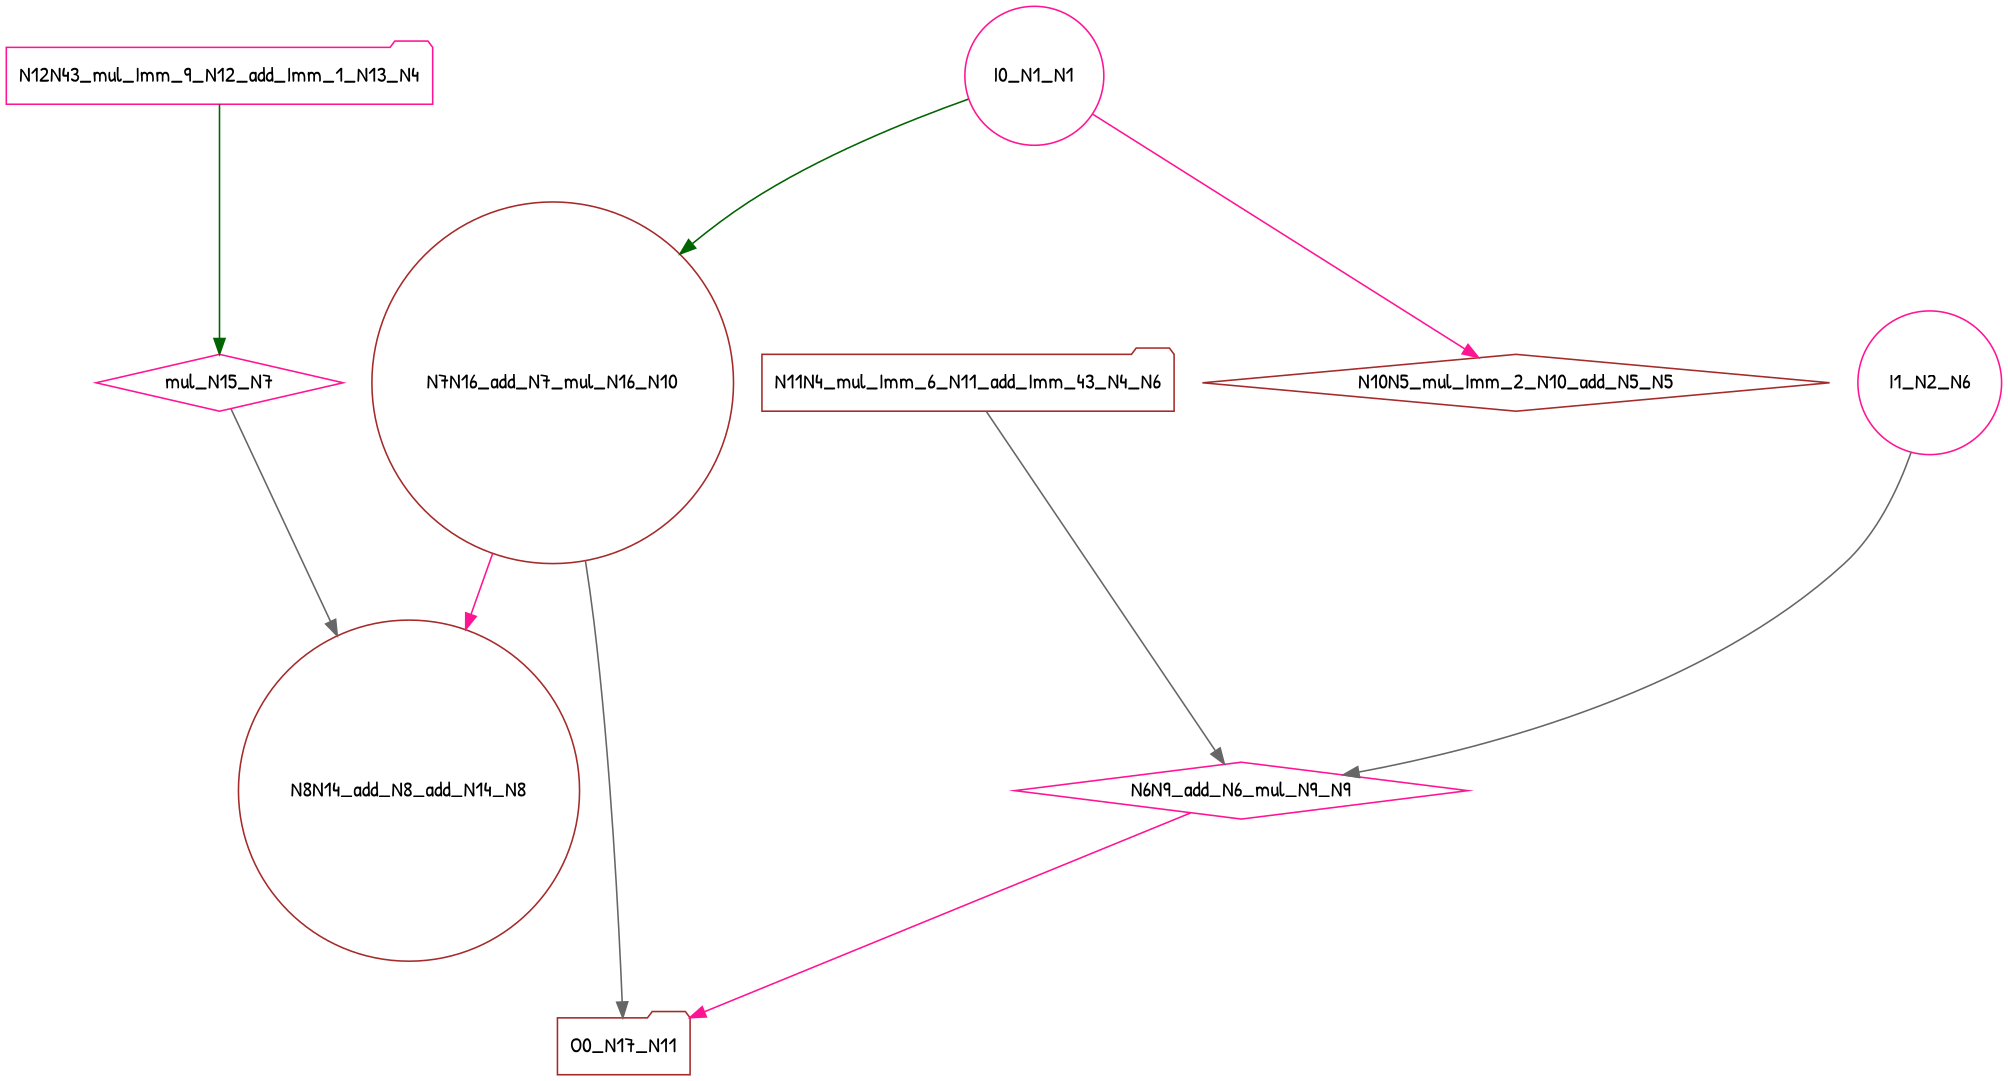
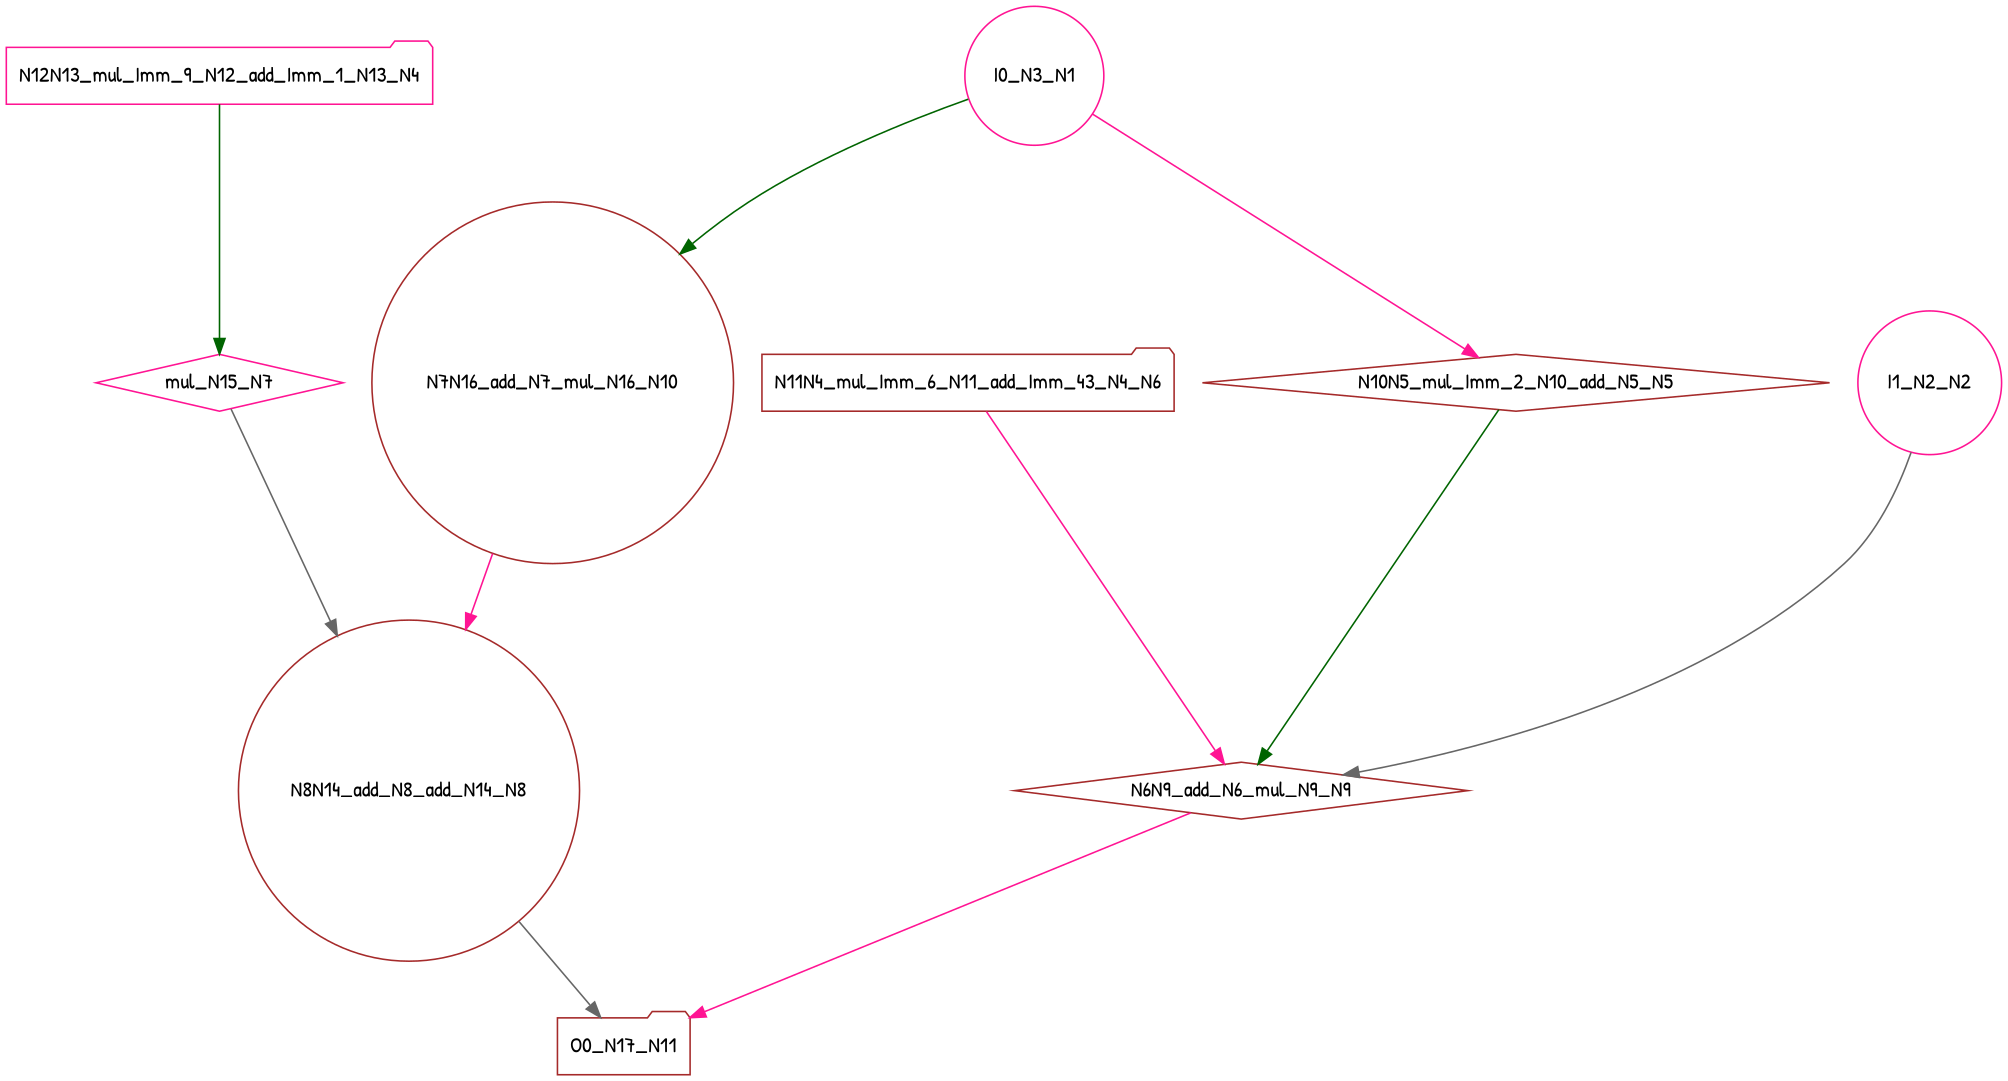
(220, 76) -> (220, 76)
(1034, 76) -> (1034, 76)
(1930, 383) -> (1930, 383)
none -> (1383, 580)
(1101, 581) -> (1101, 581)
(609, 781) -> (554, 963)
(1241, 791) -> (1241, 791)
